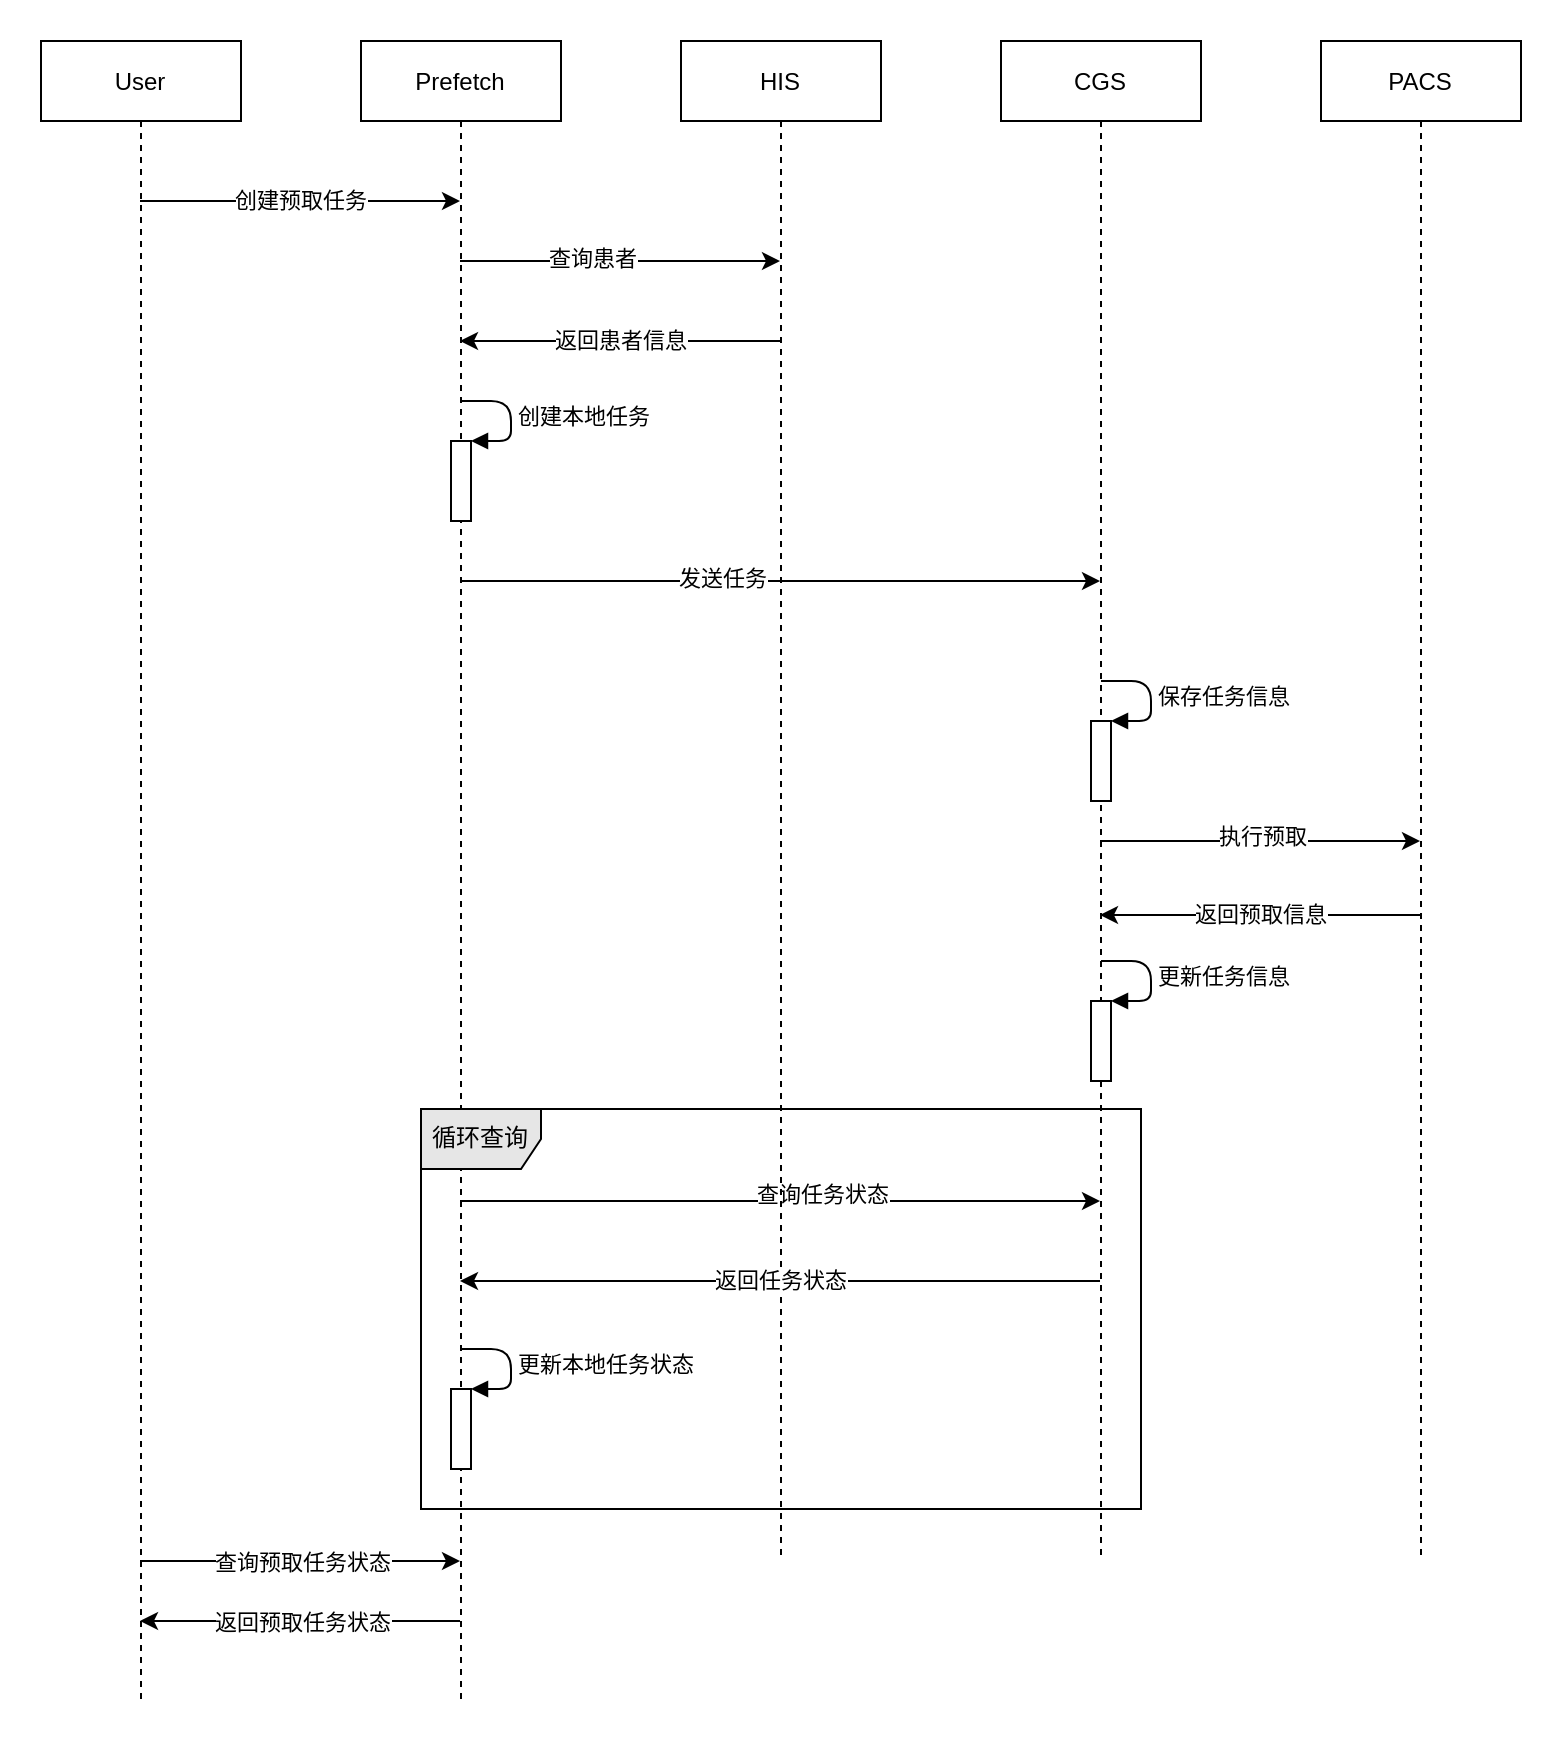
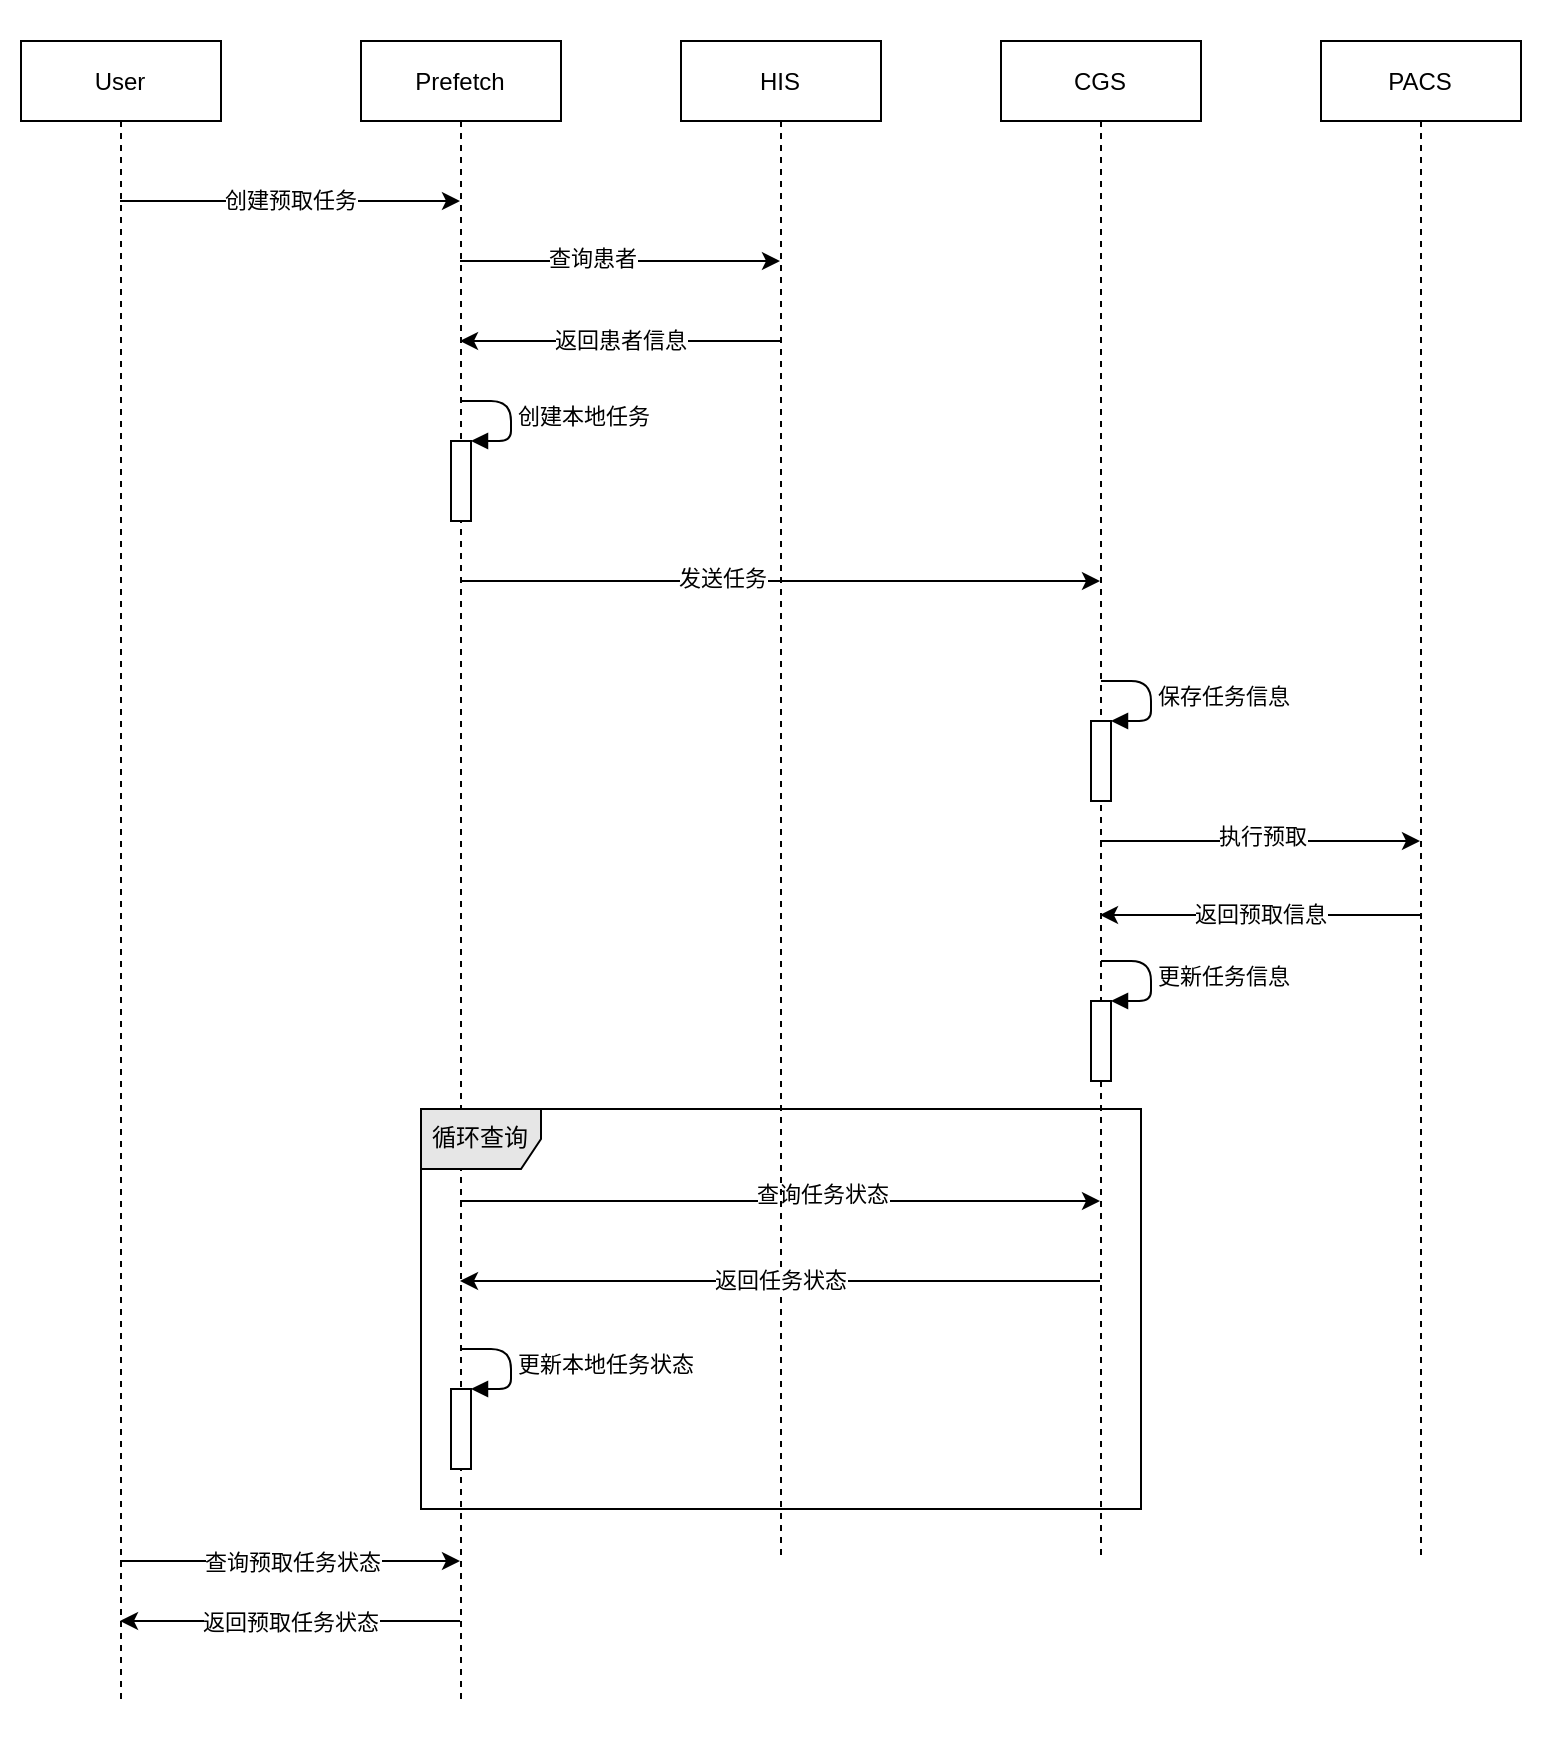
(141, 871) -> (121, 871)
